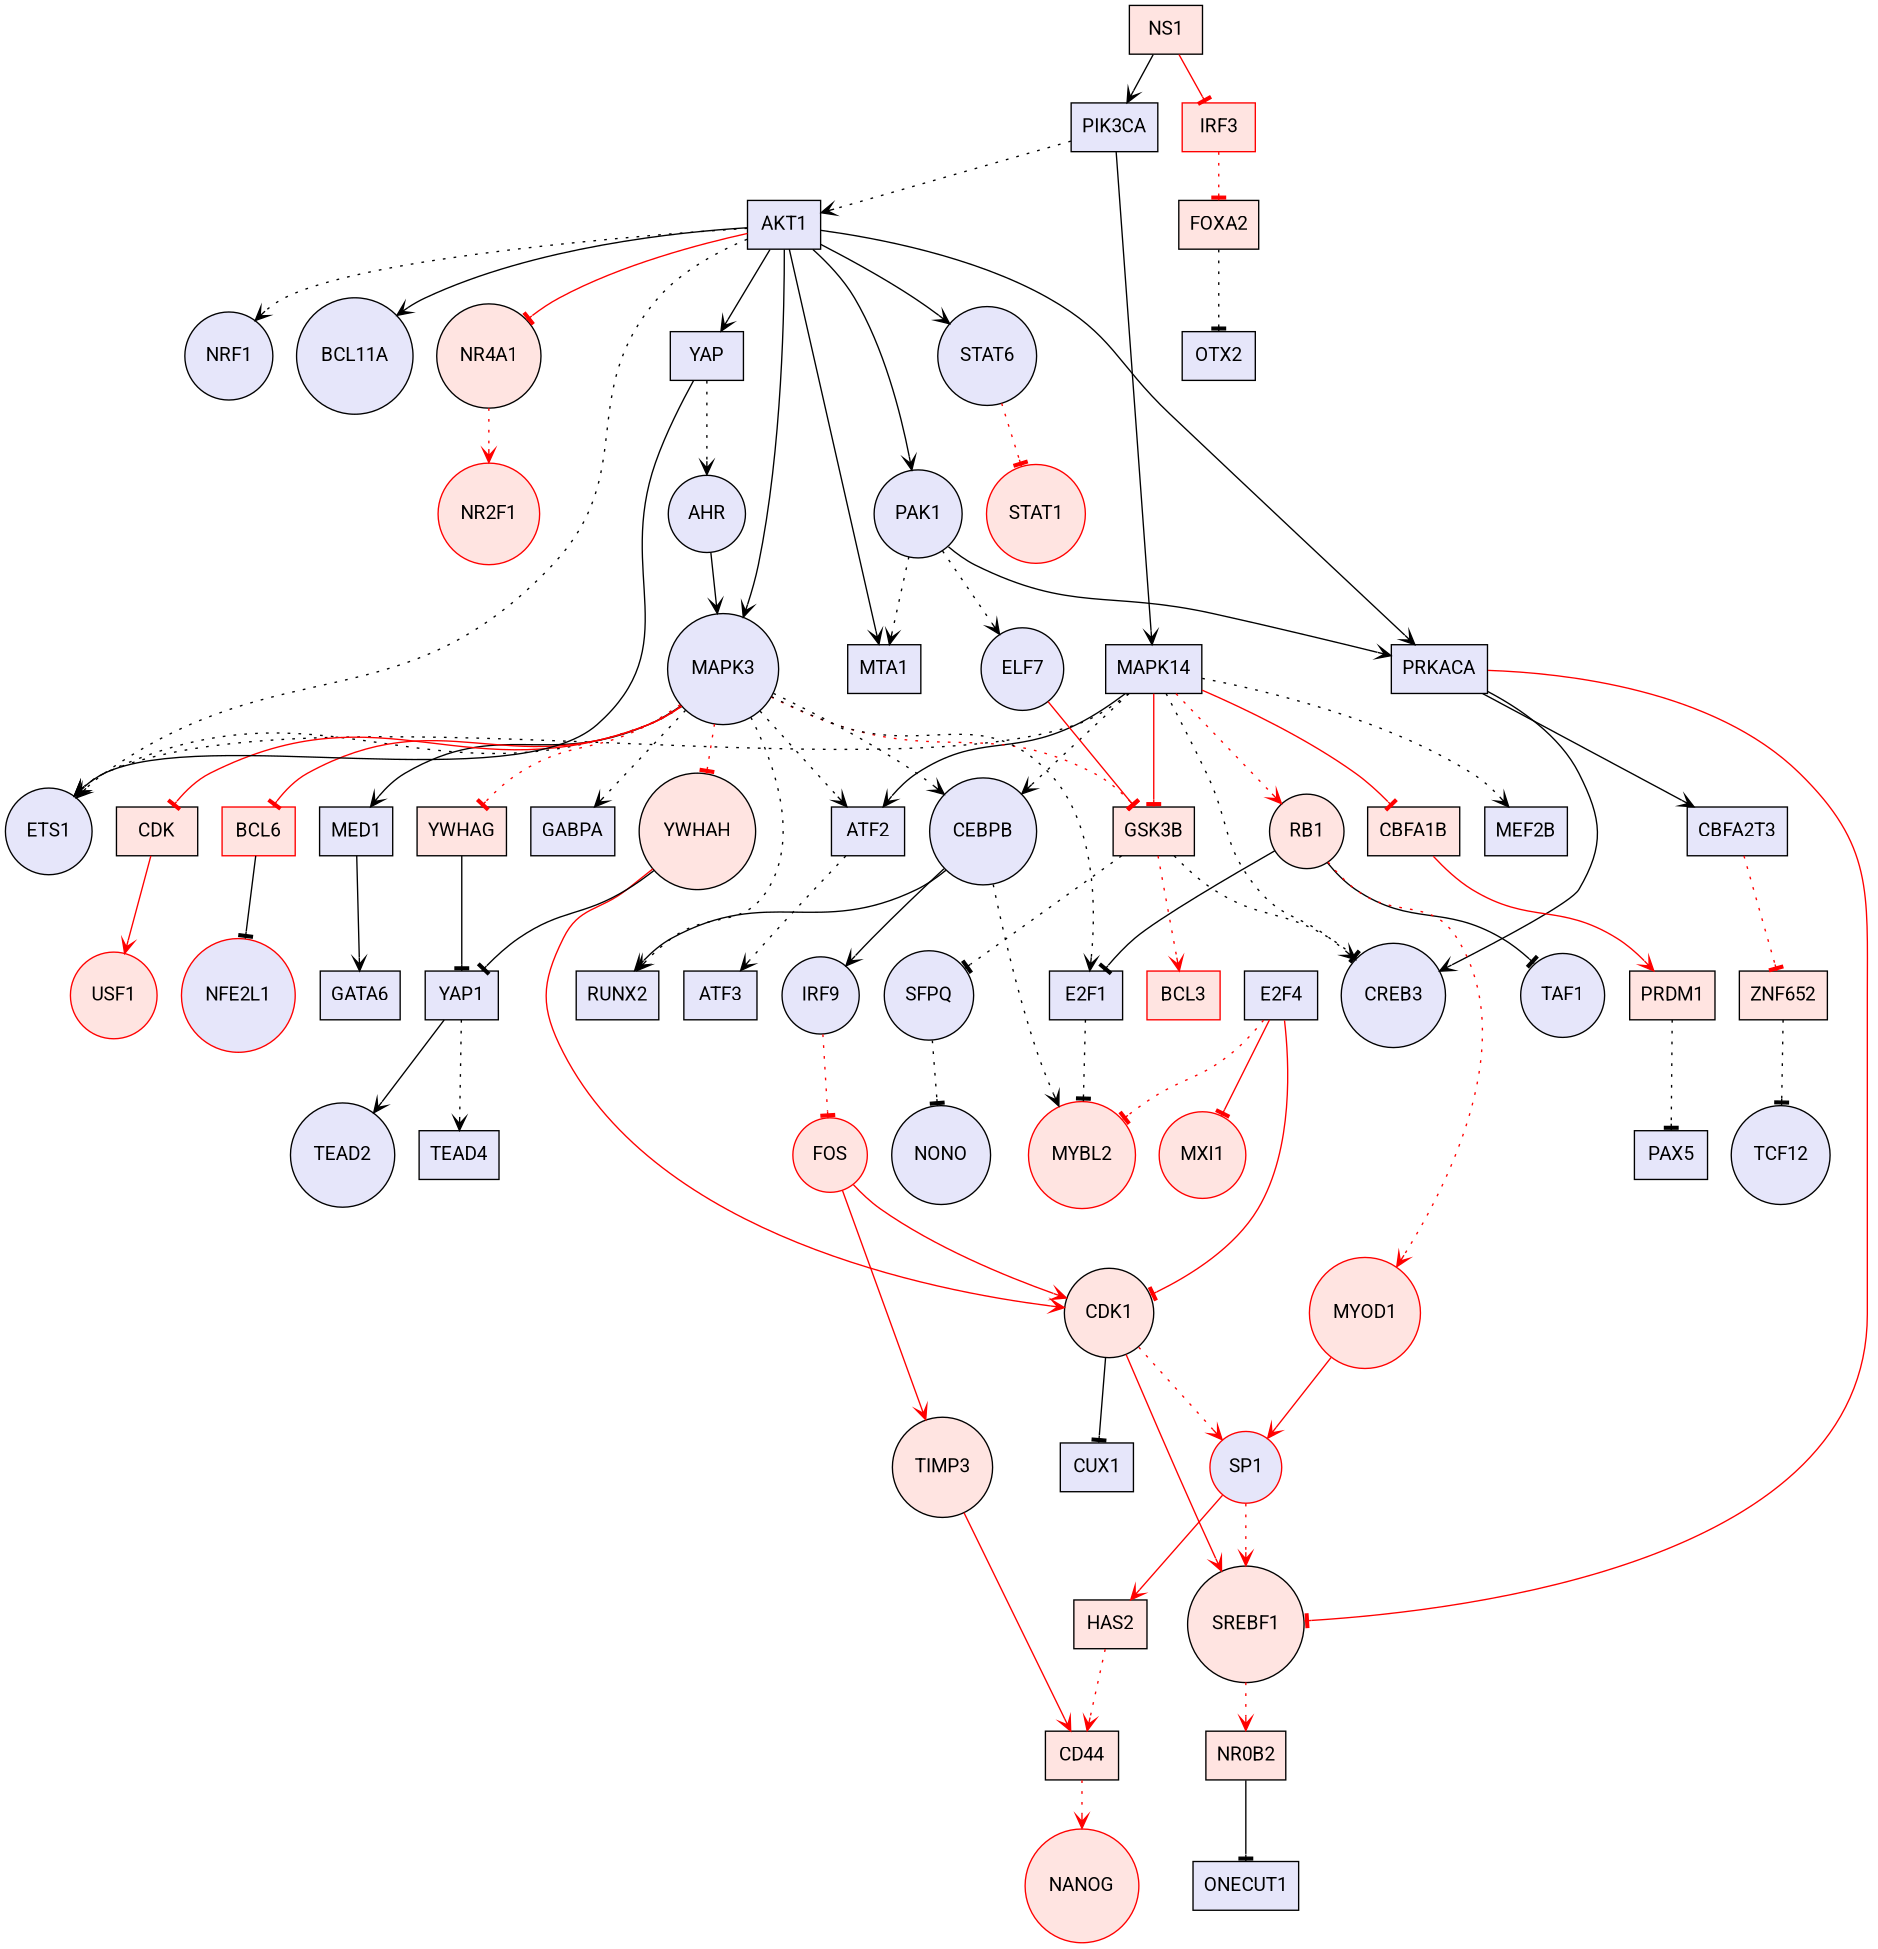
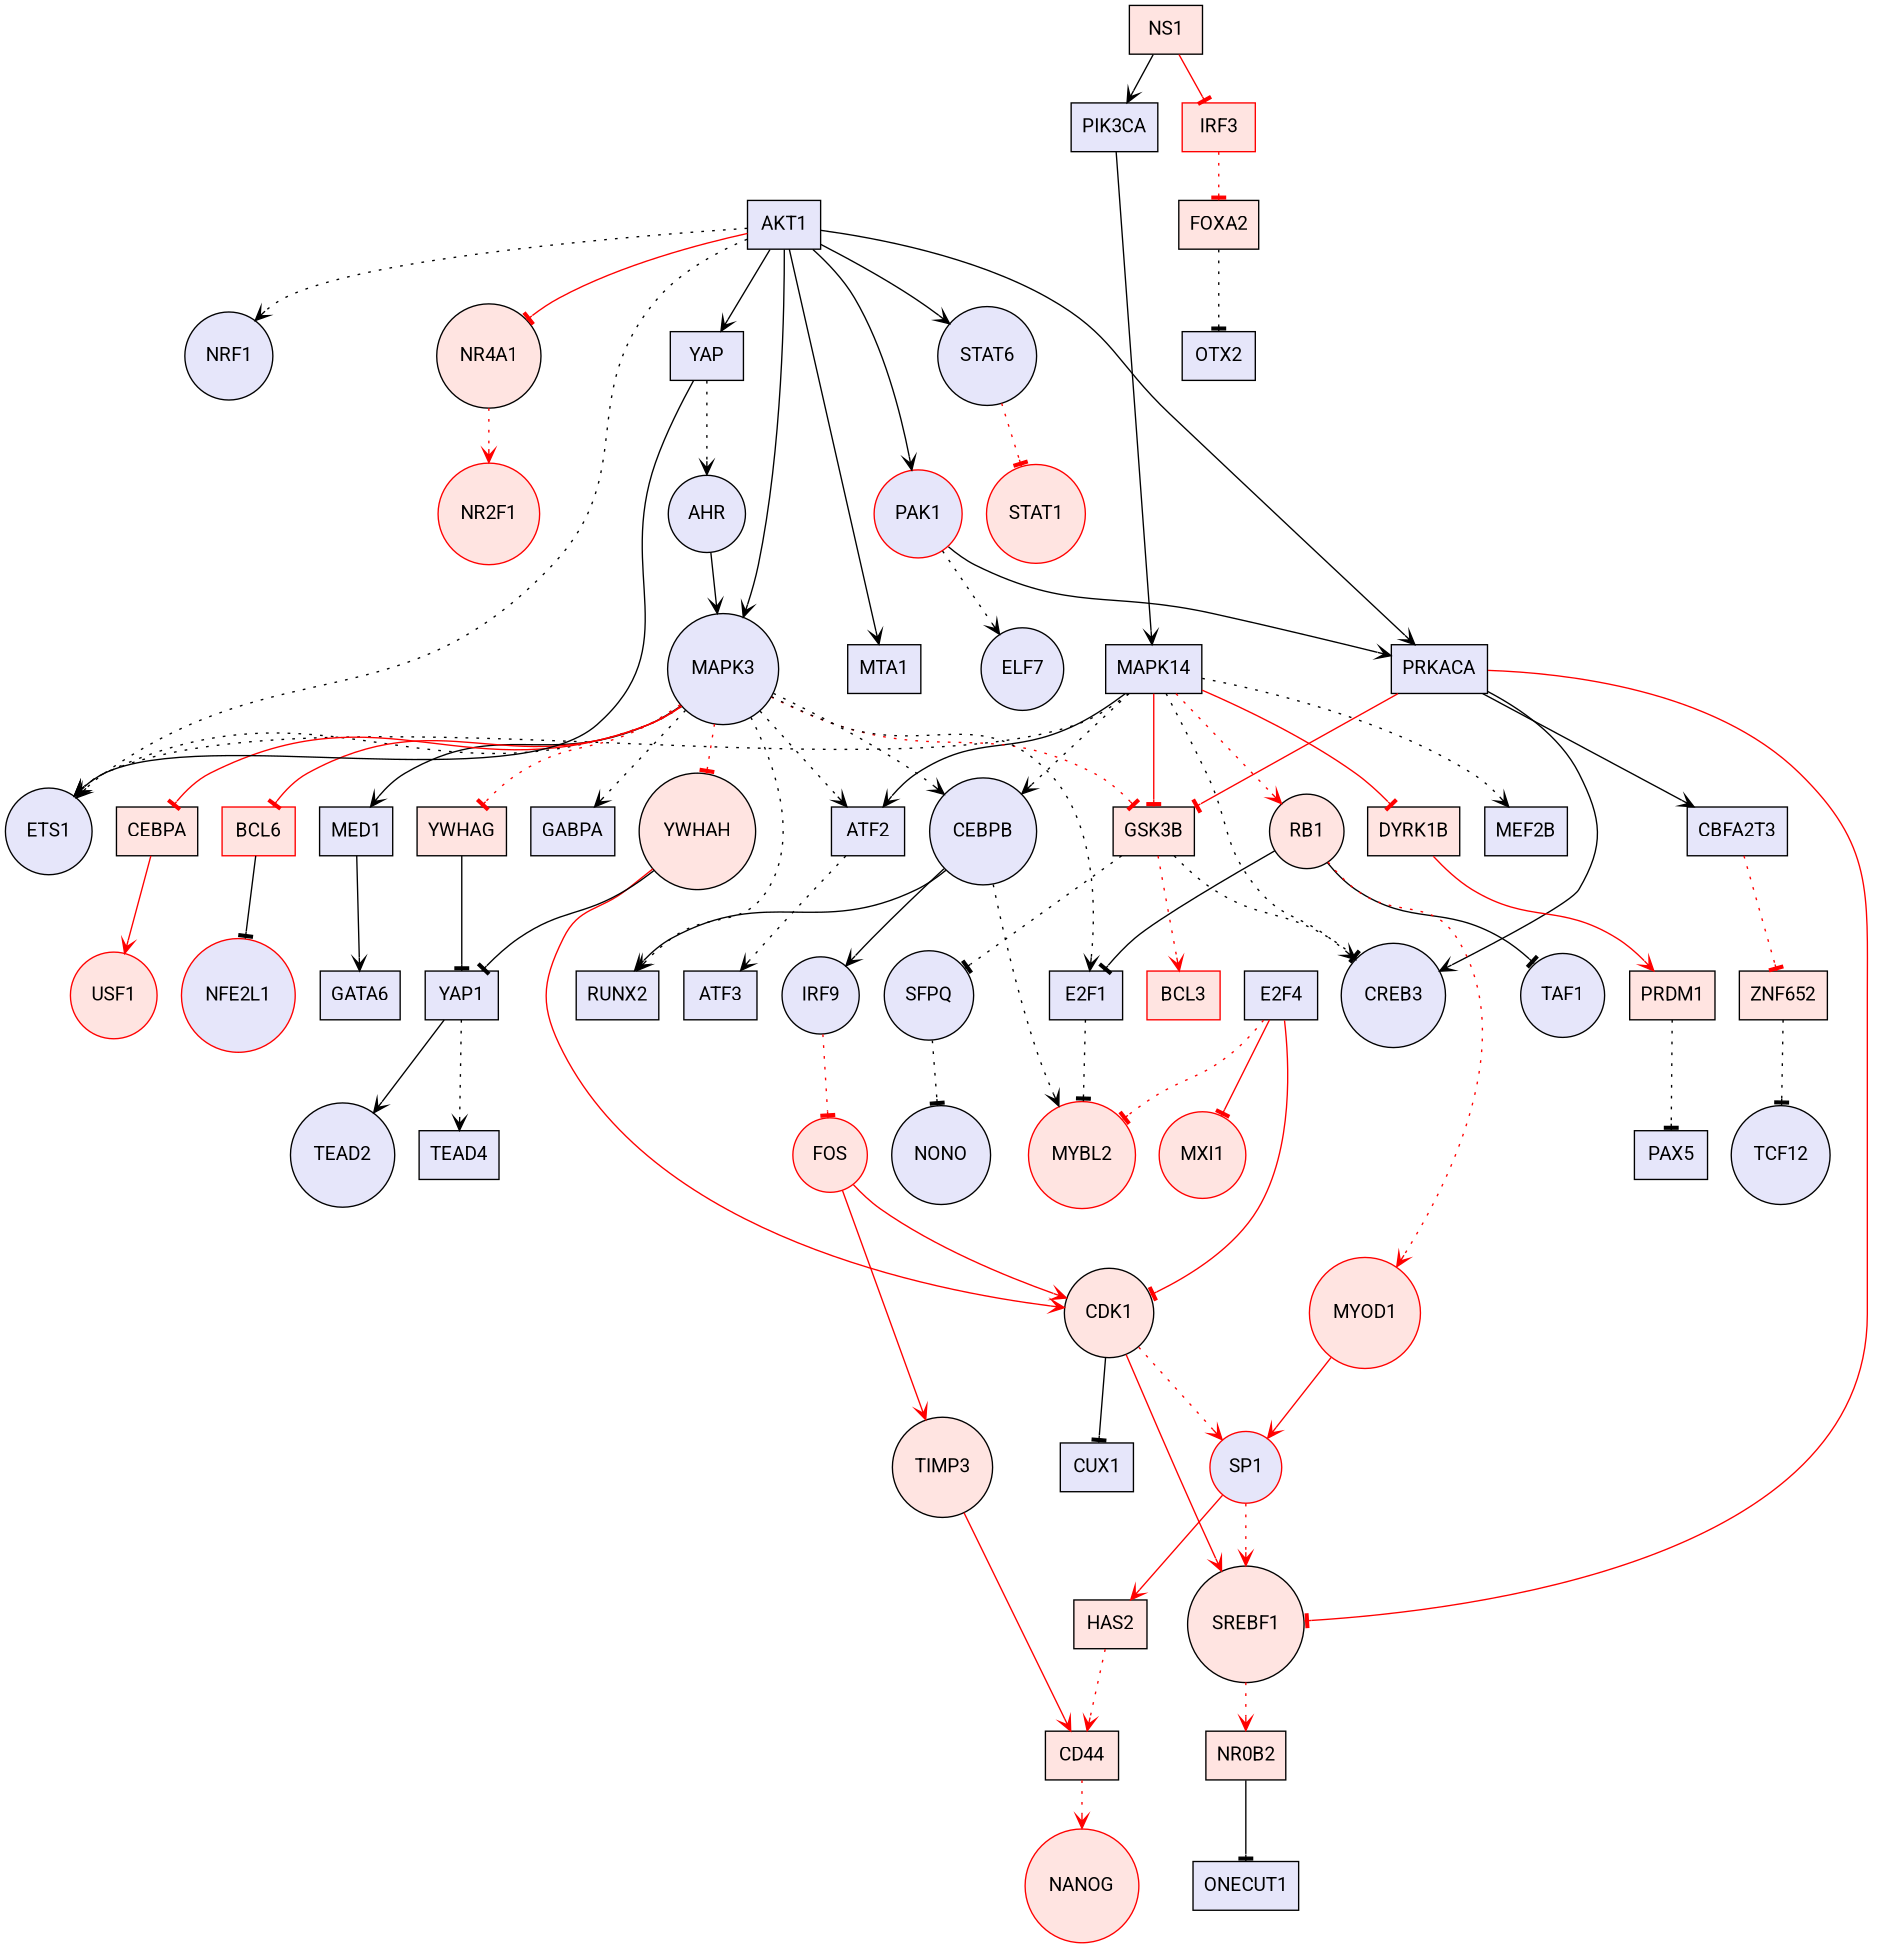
(953, 175) -> none
(355, 356) -> none
(918, 514) -> (918, 514)
(901, 594) -> none
(1089, 751) -> (1299, 749)
(157, 831) -> (157, 831)
(1414, 831) -> (1414, 831)
